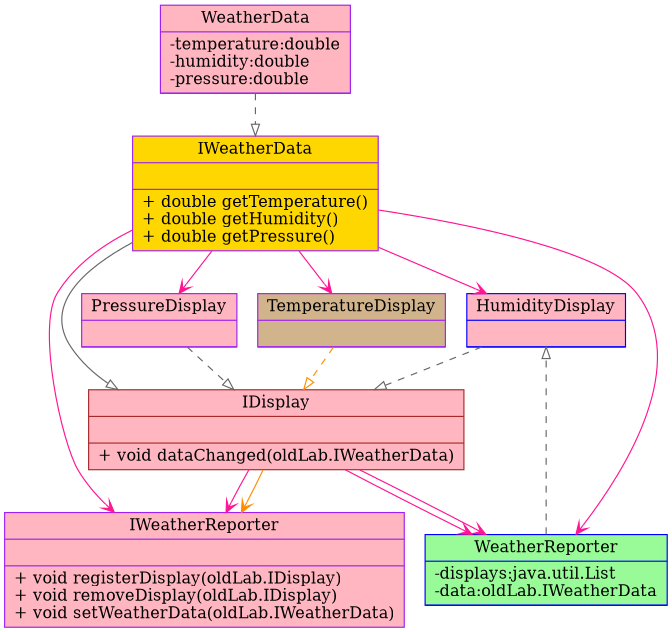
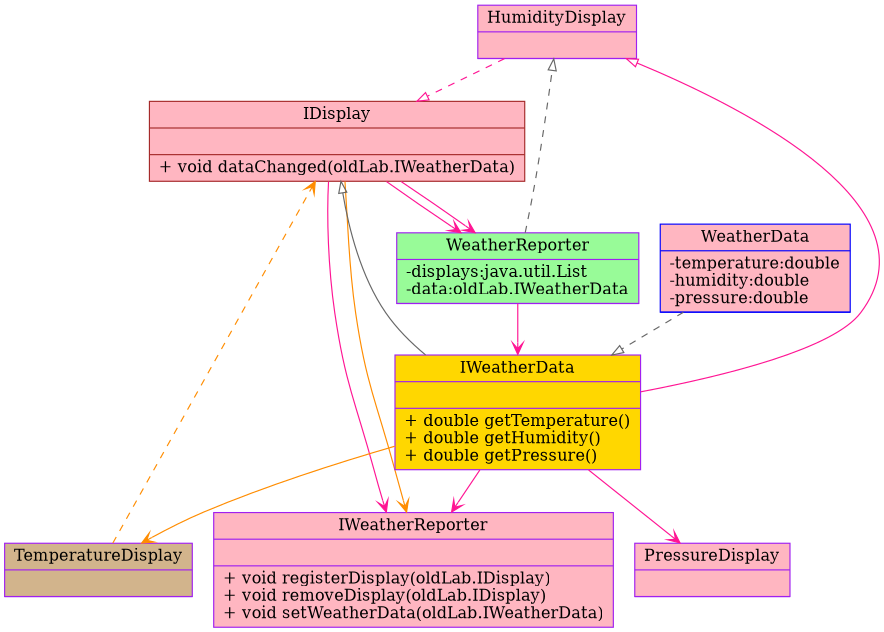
(255, 49) -> (755, 268)
(312, 267) -> (271, 486)
(427, 268) -> (876, 244)
(629, 286) -> (518, 323)
(546, 320) -> (557, 32)
(206, 364) -> none
(322, 364) -> (211, 368)
(434, 366) -> (466, 77)
(546, 570) -> (518, 268)
